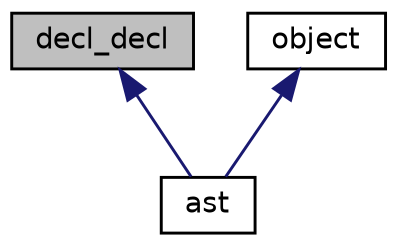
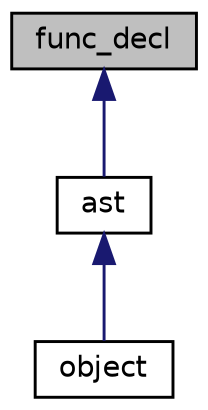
(103, 41) -> (104, 41)
(254, 136) -> (104, 303)
